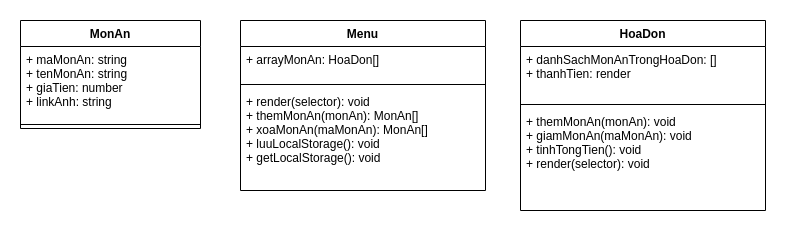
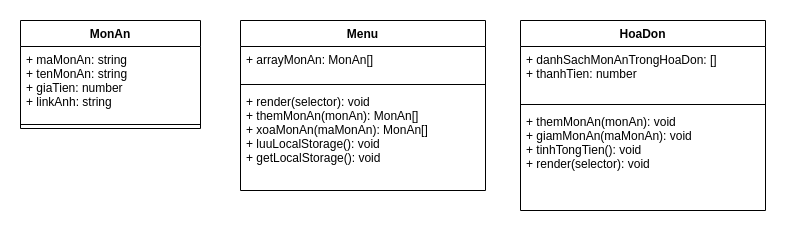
(317, 60) -> (313, 60)
(624, 60) -> (624, 60)
